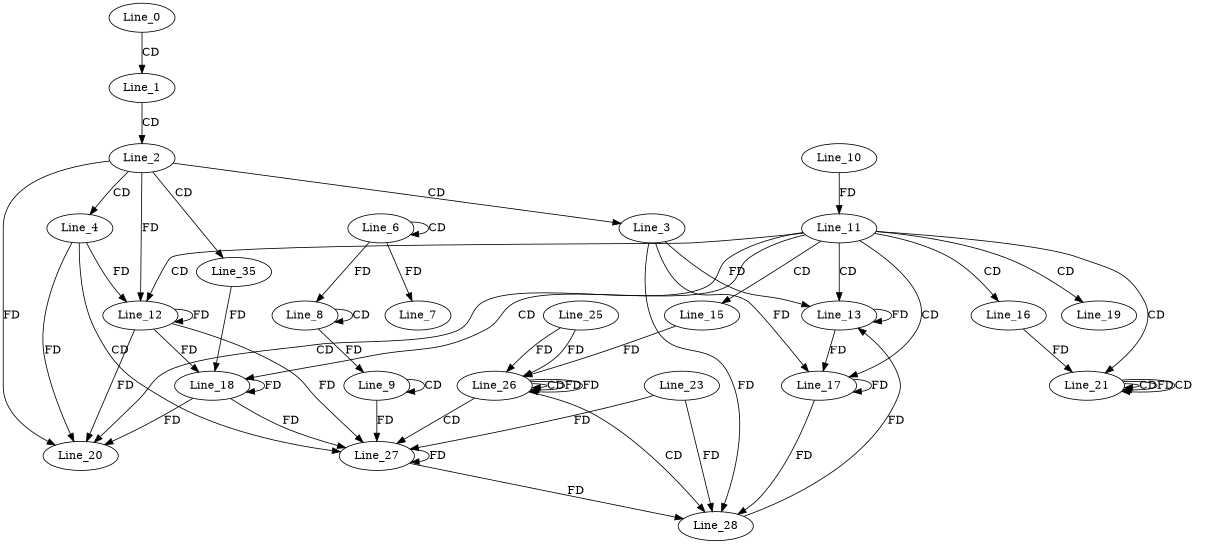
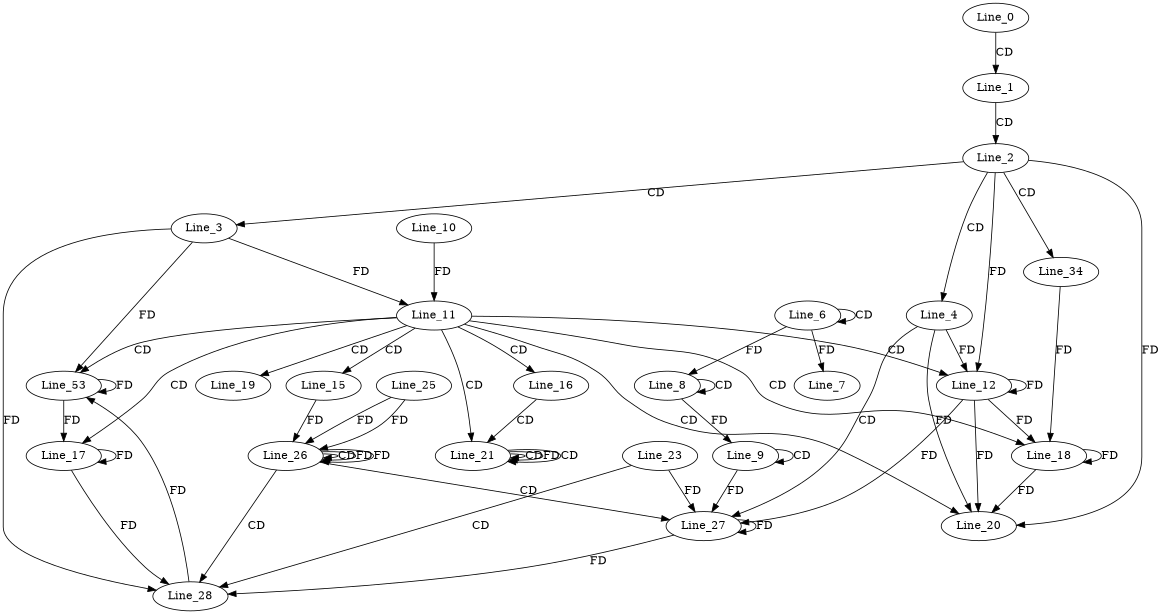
(234, 272) -> (1061, 272)
(726, 295) -> (314, 270)
(839, 316) -> (64, 386)
(1061, 351) -> (525, 421)
(282, 427) -> none
(712, 456) -> (481, 526)
